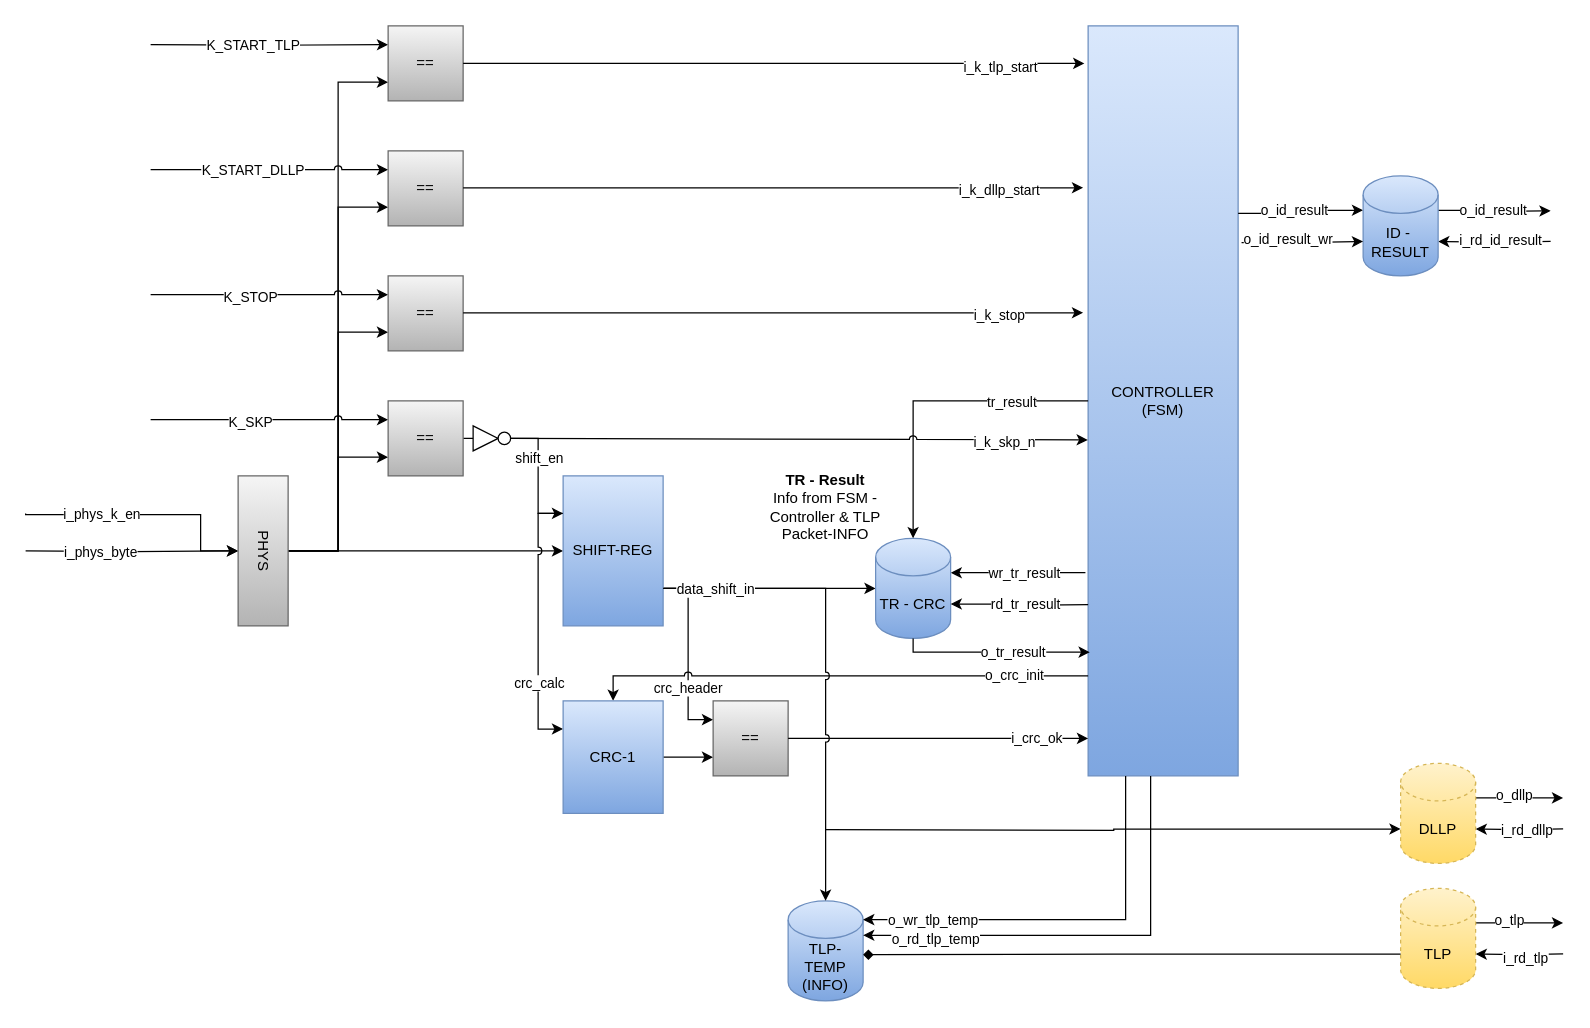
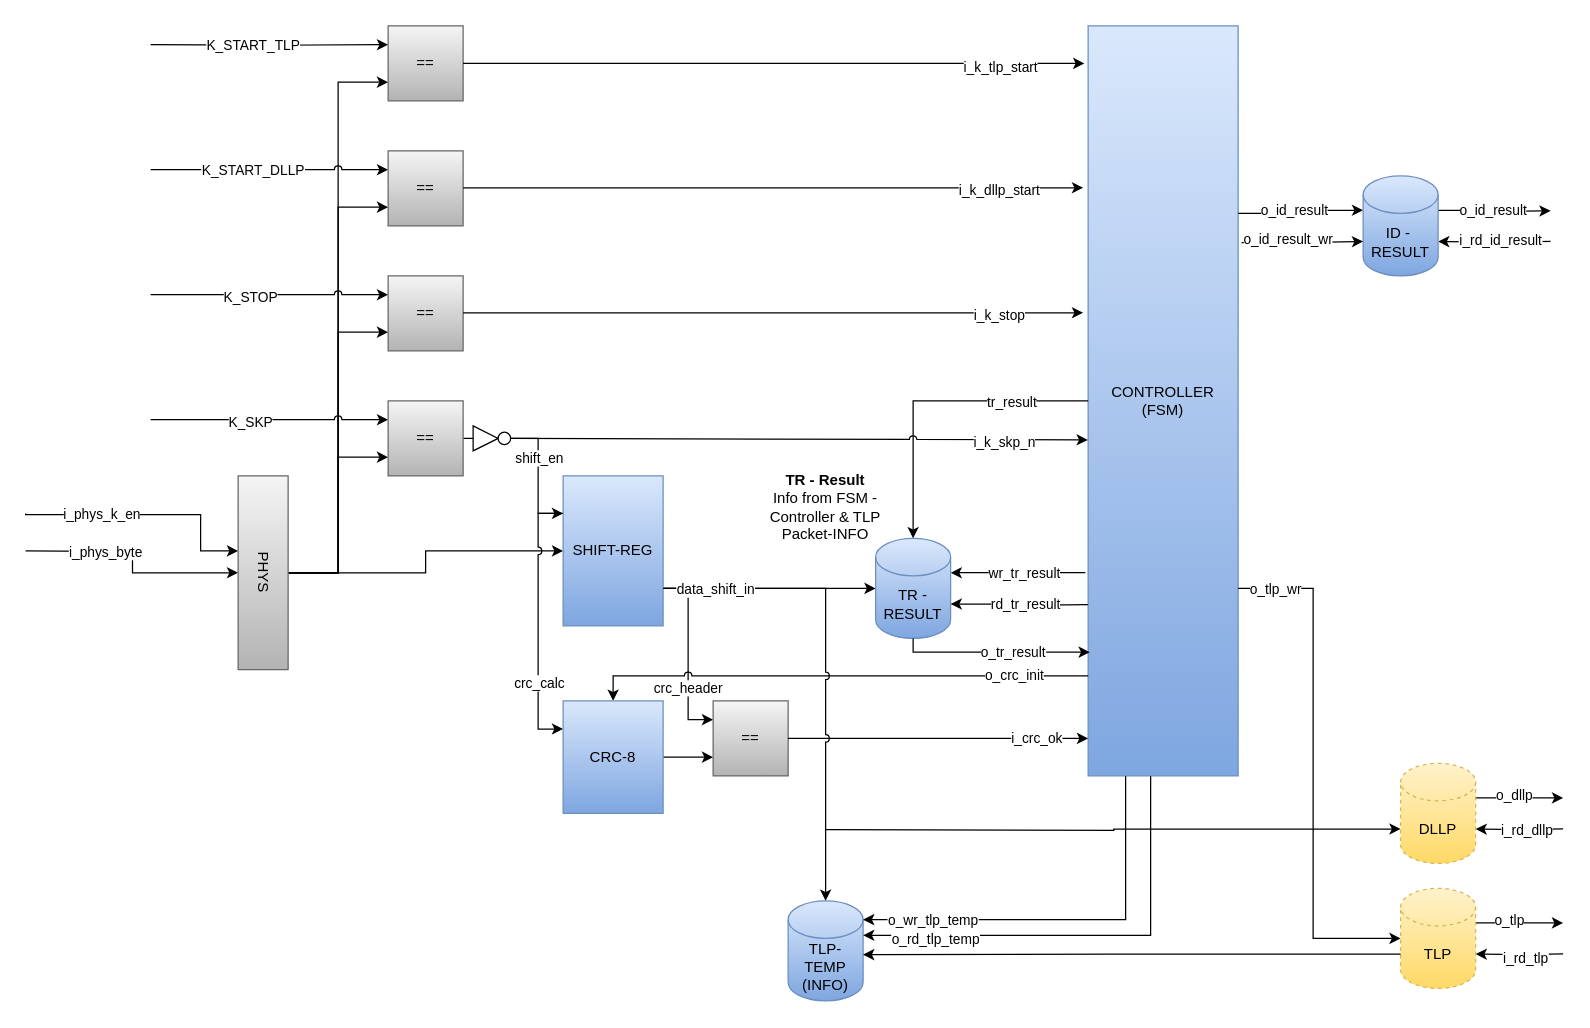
(263, 551) -> (263, 573)
(913, 604) -> (913, 604)
(613, 757) -> (613, 757)
none -> (1313, 765)
(874, 954) -> (873, 954)
